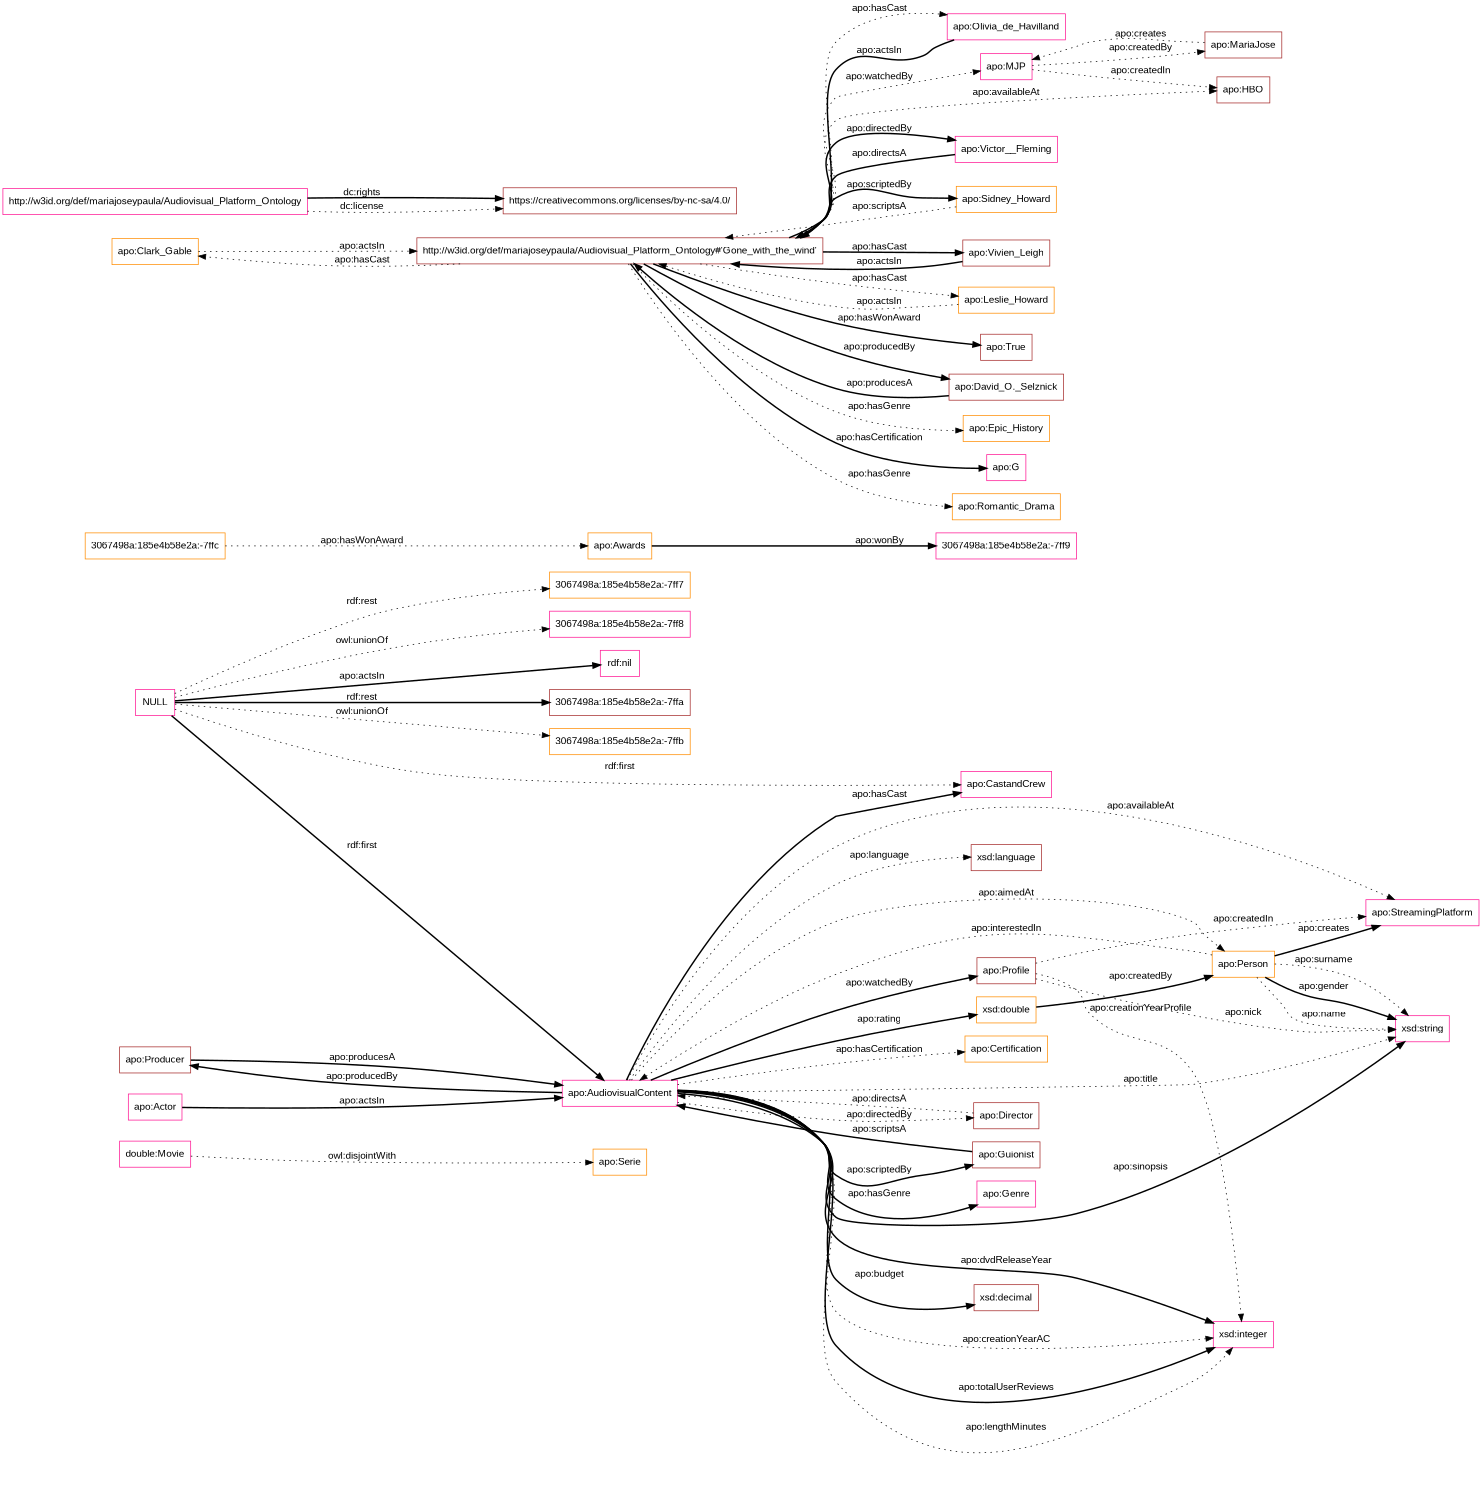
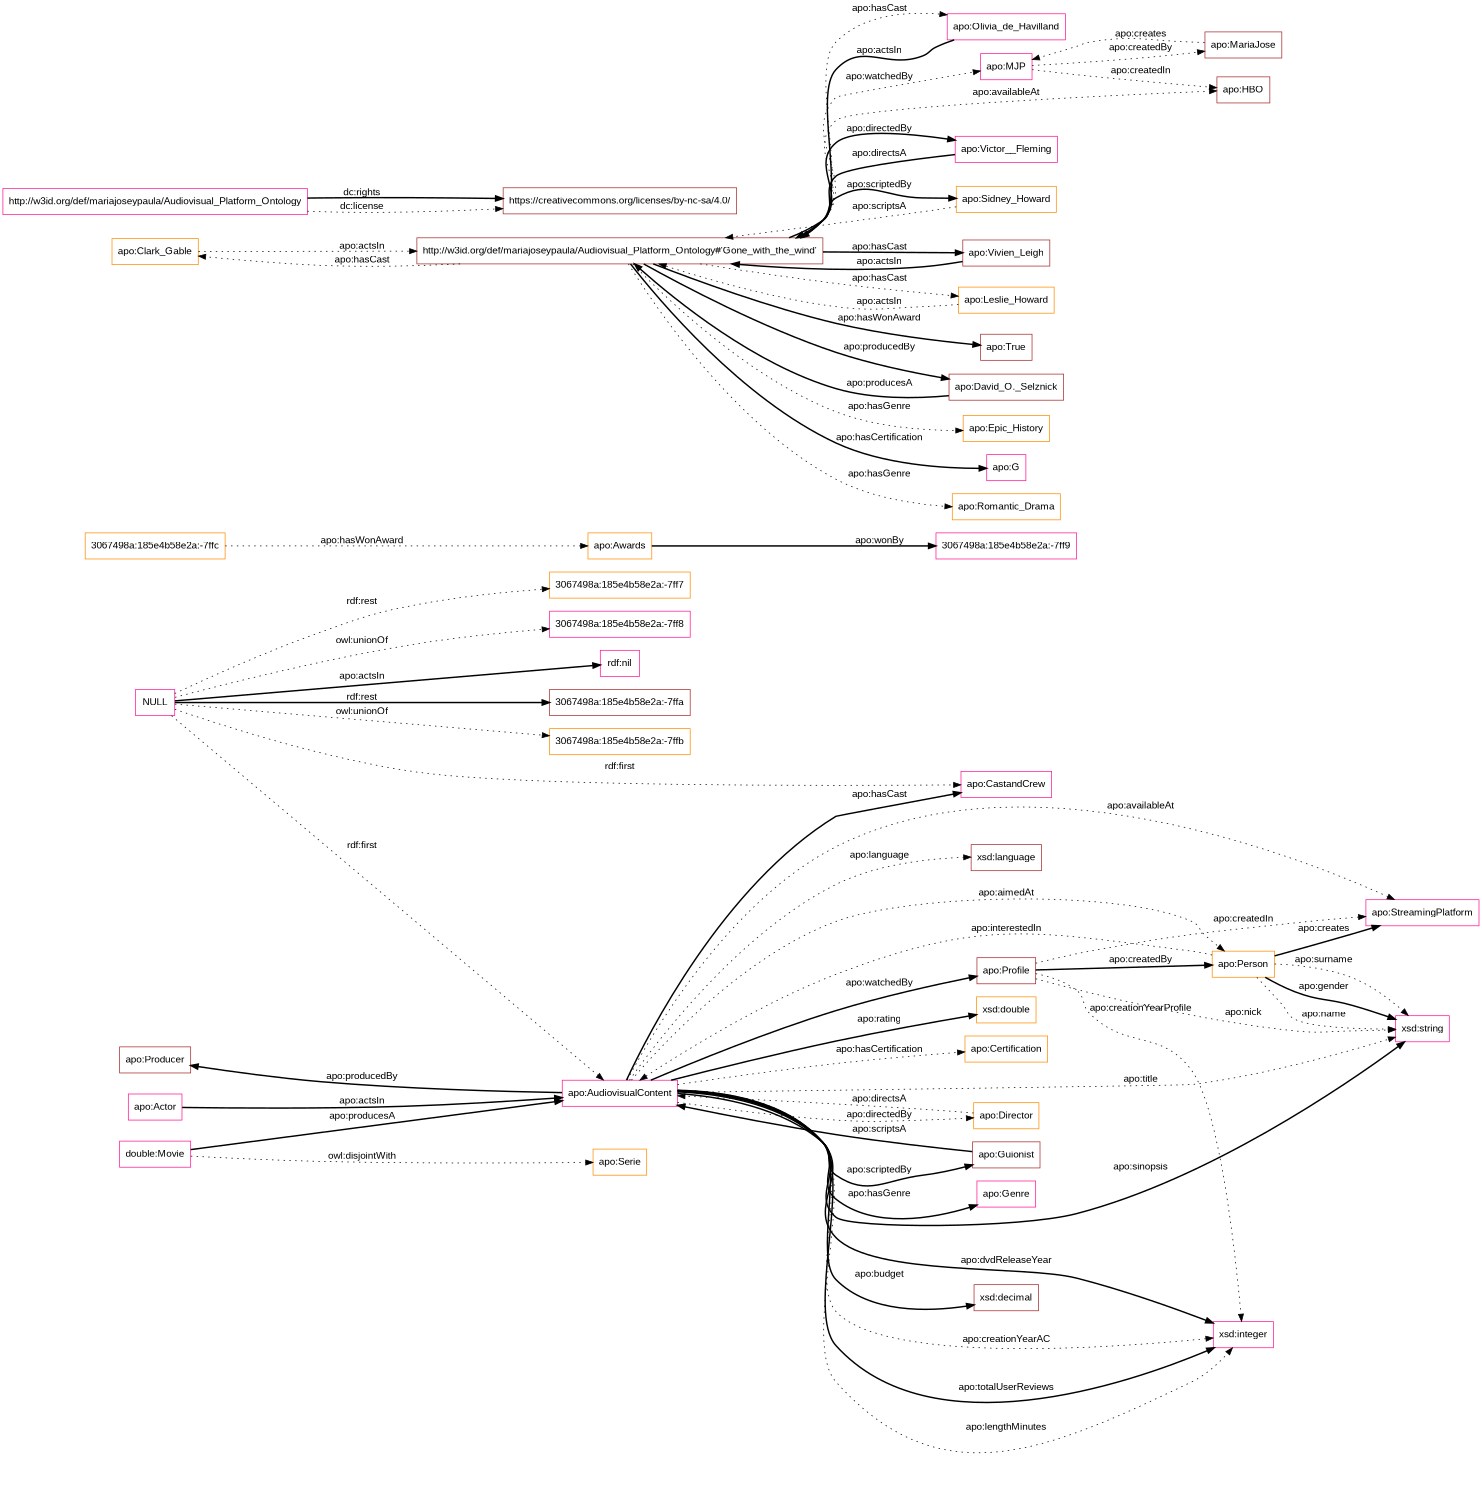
(385, 896) -> (385, 896)
(1121, 996) -> (1120, 968)
(373, 1066) -> (373, 1126)
(1006, 1116) -> (1006, 1116)
